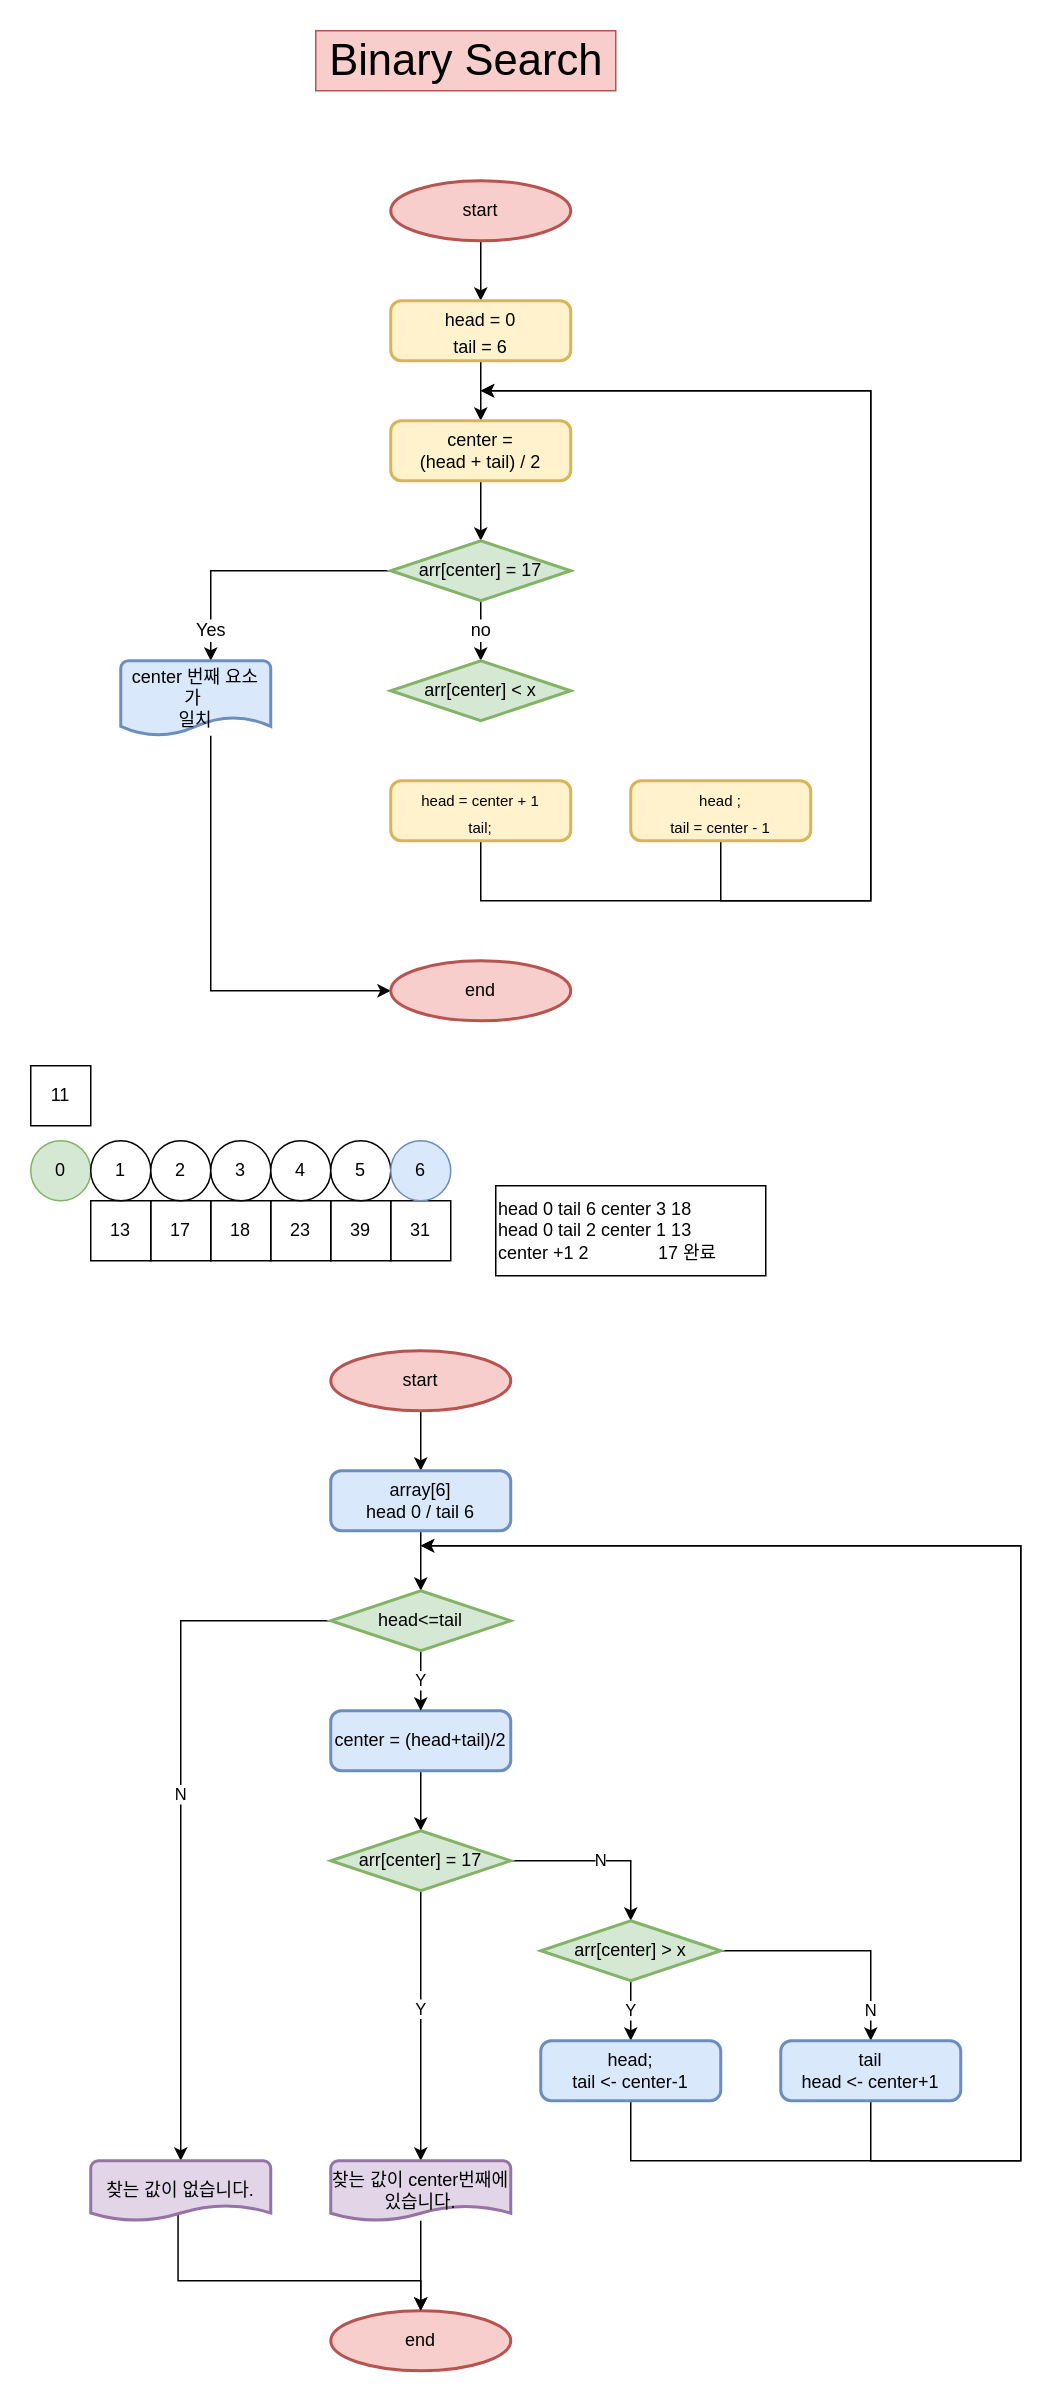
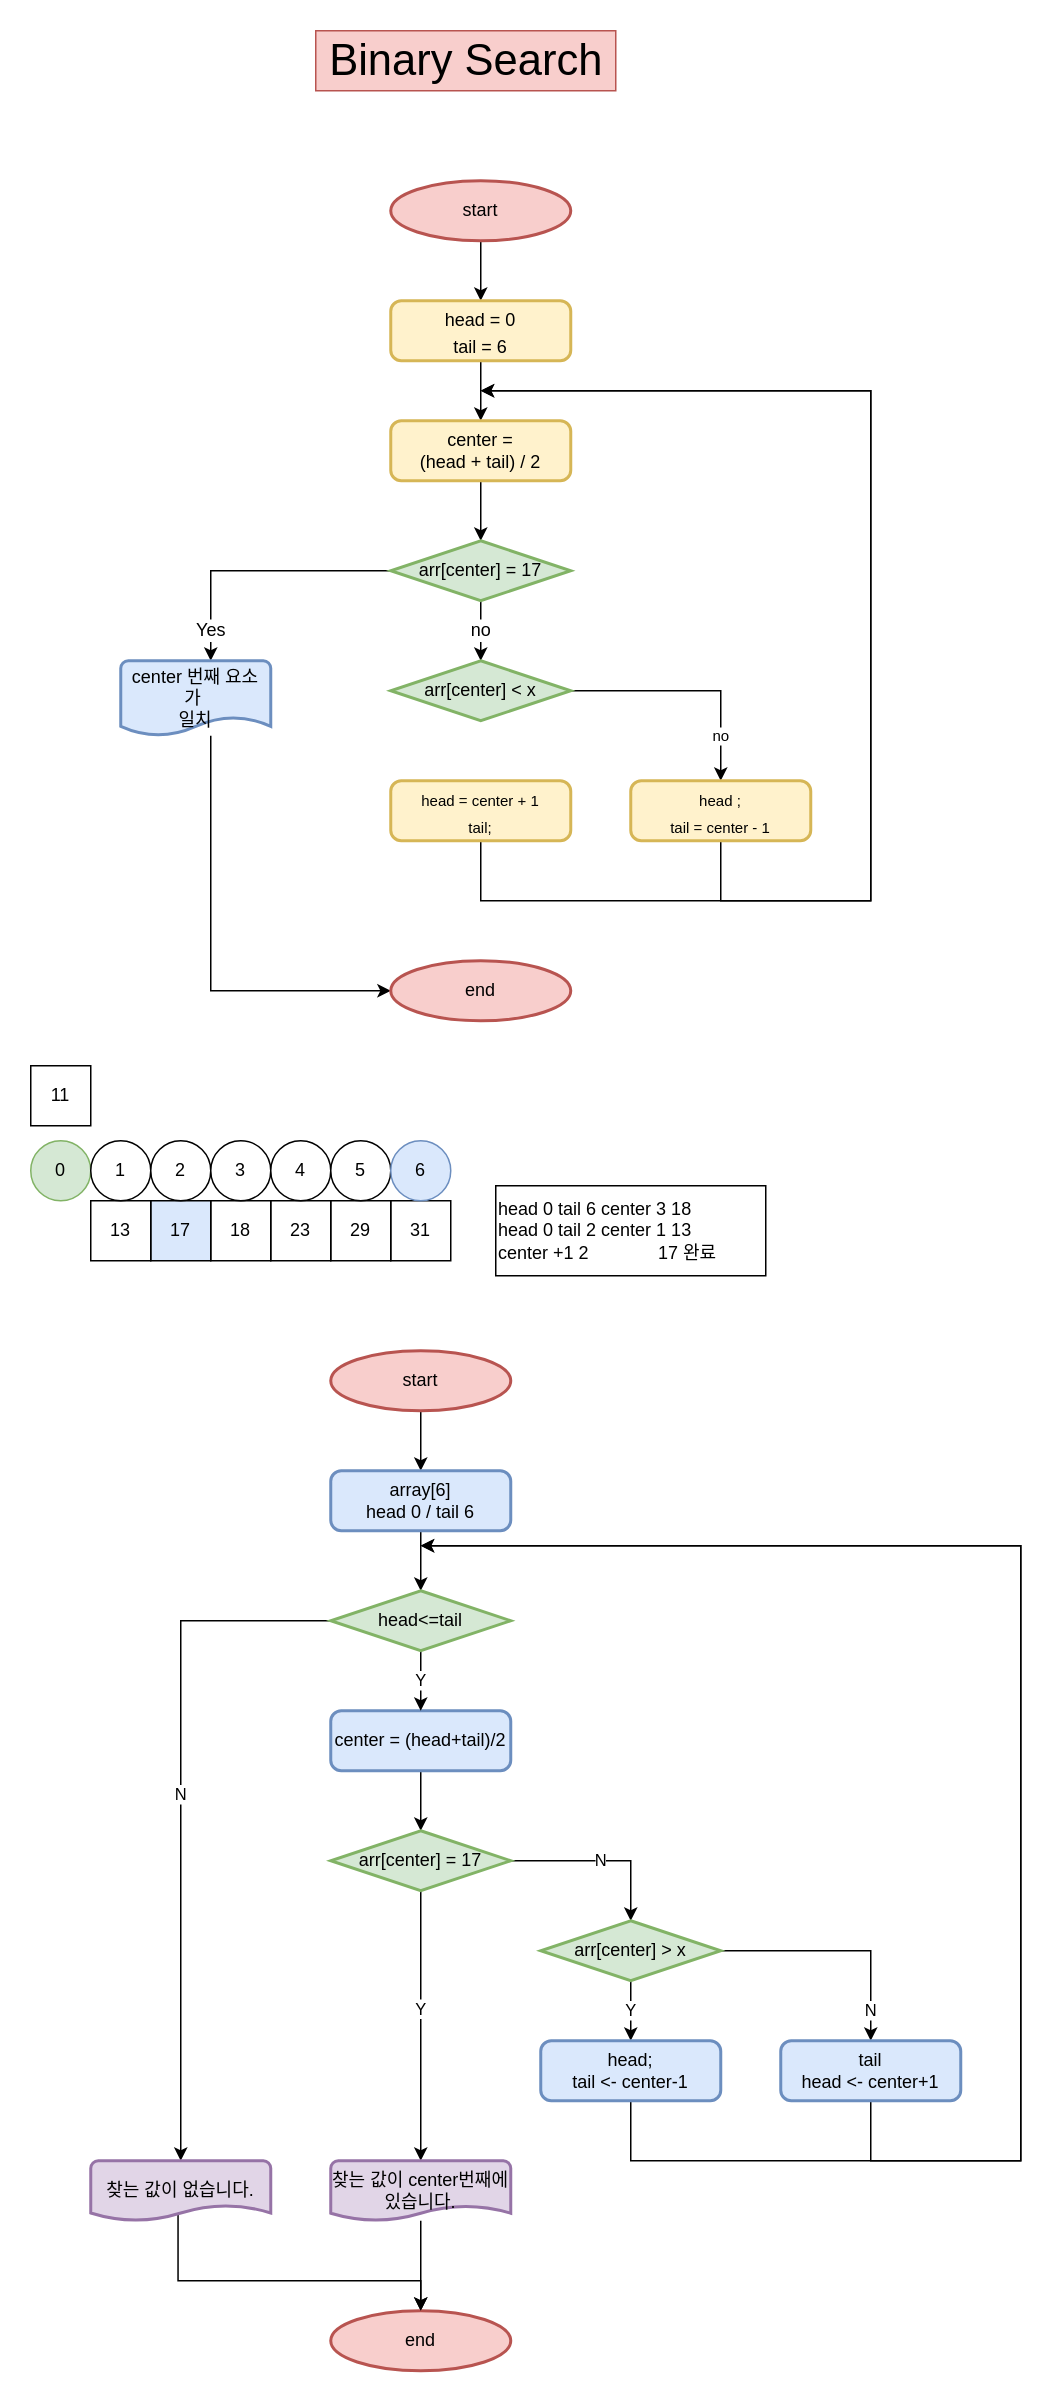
none -> (687, 691)
(181, 1231) -> (181, 1231)
(361, 1231) -> (361, 1231)
